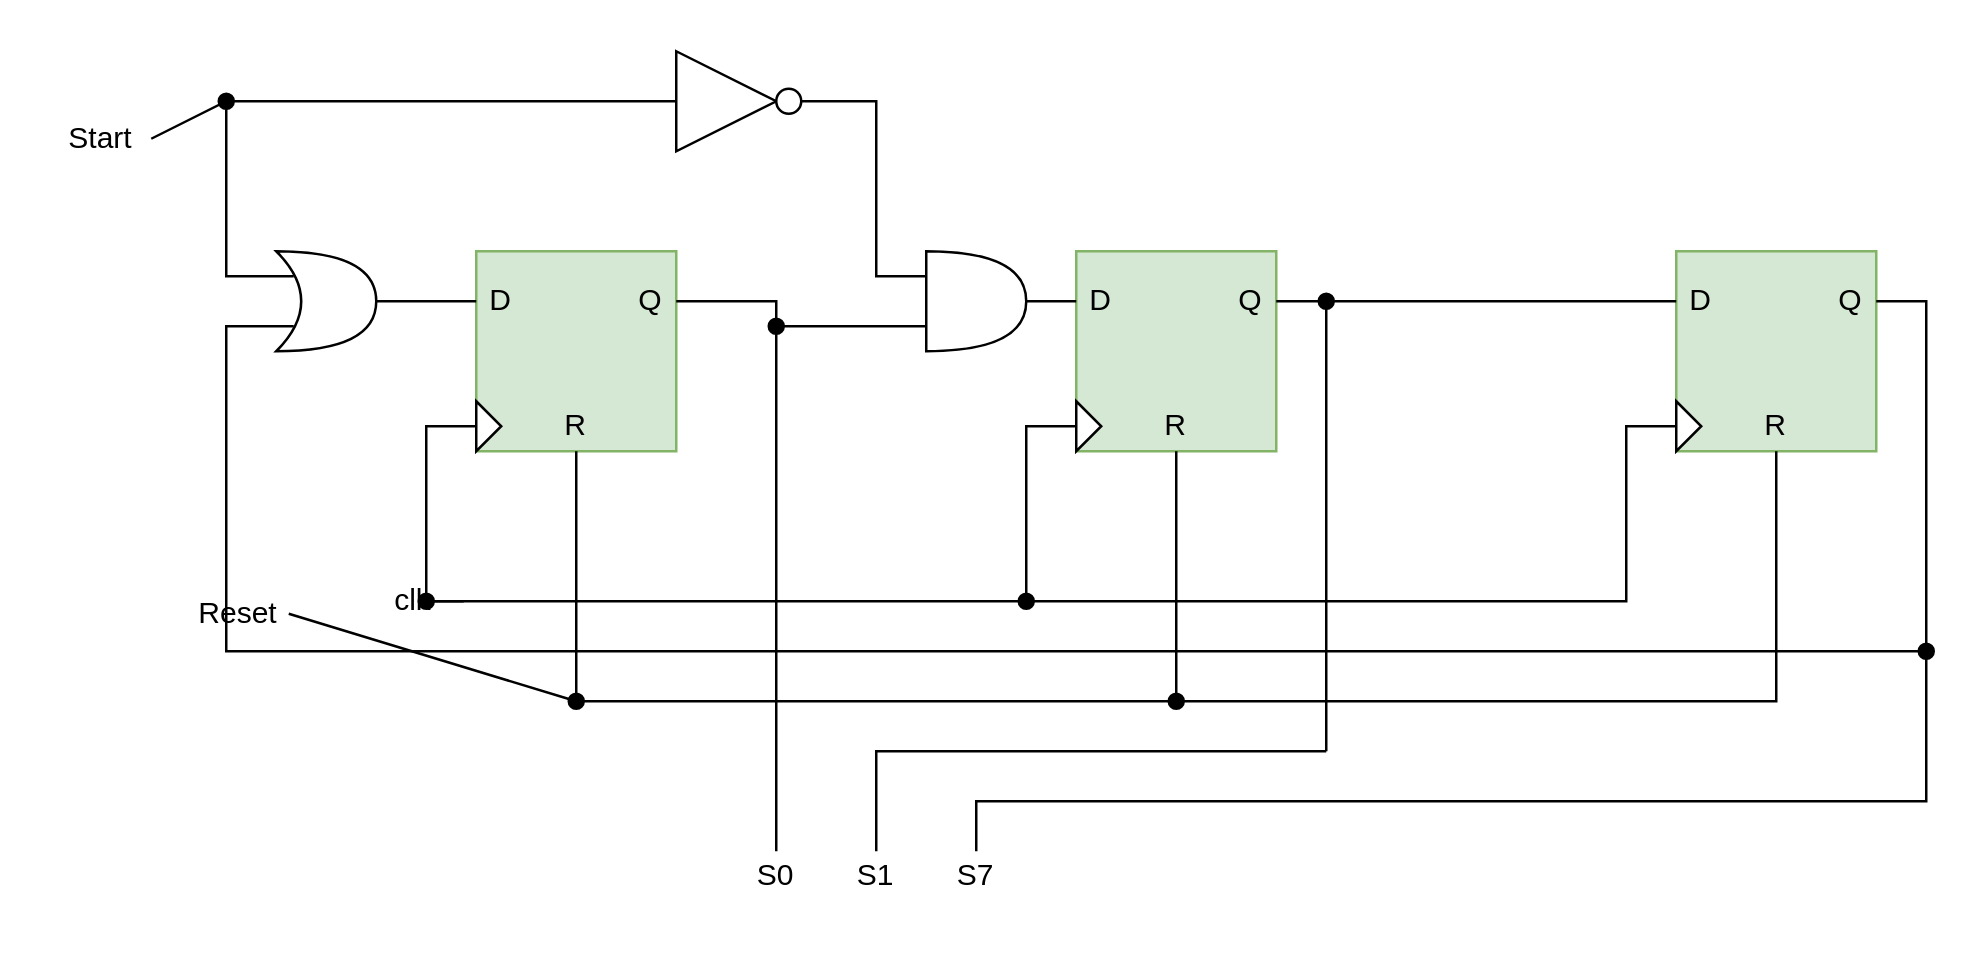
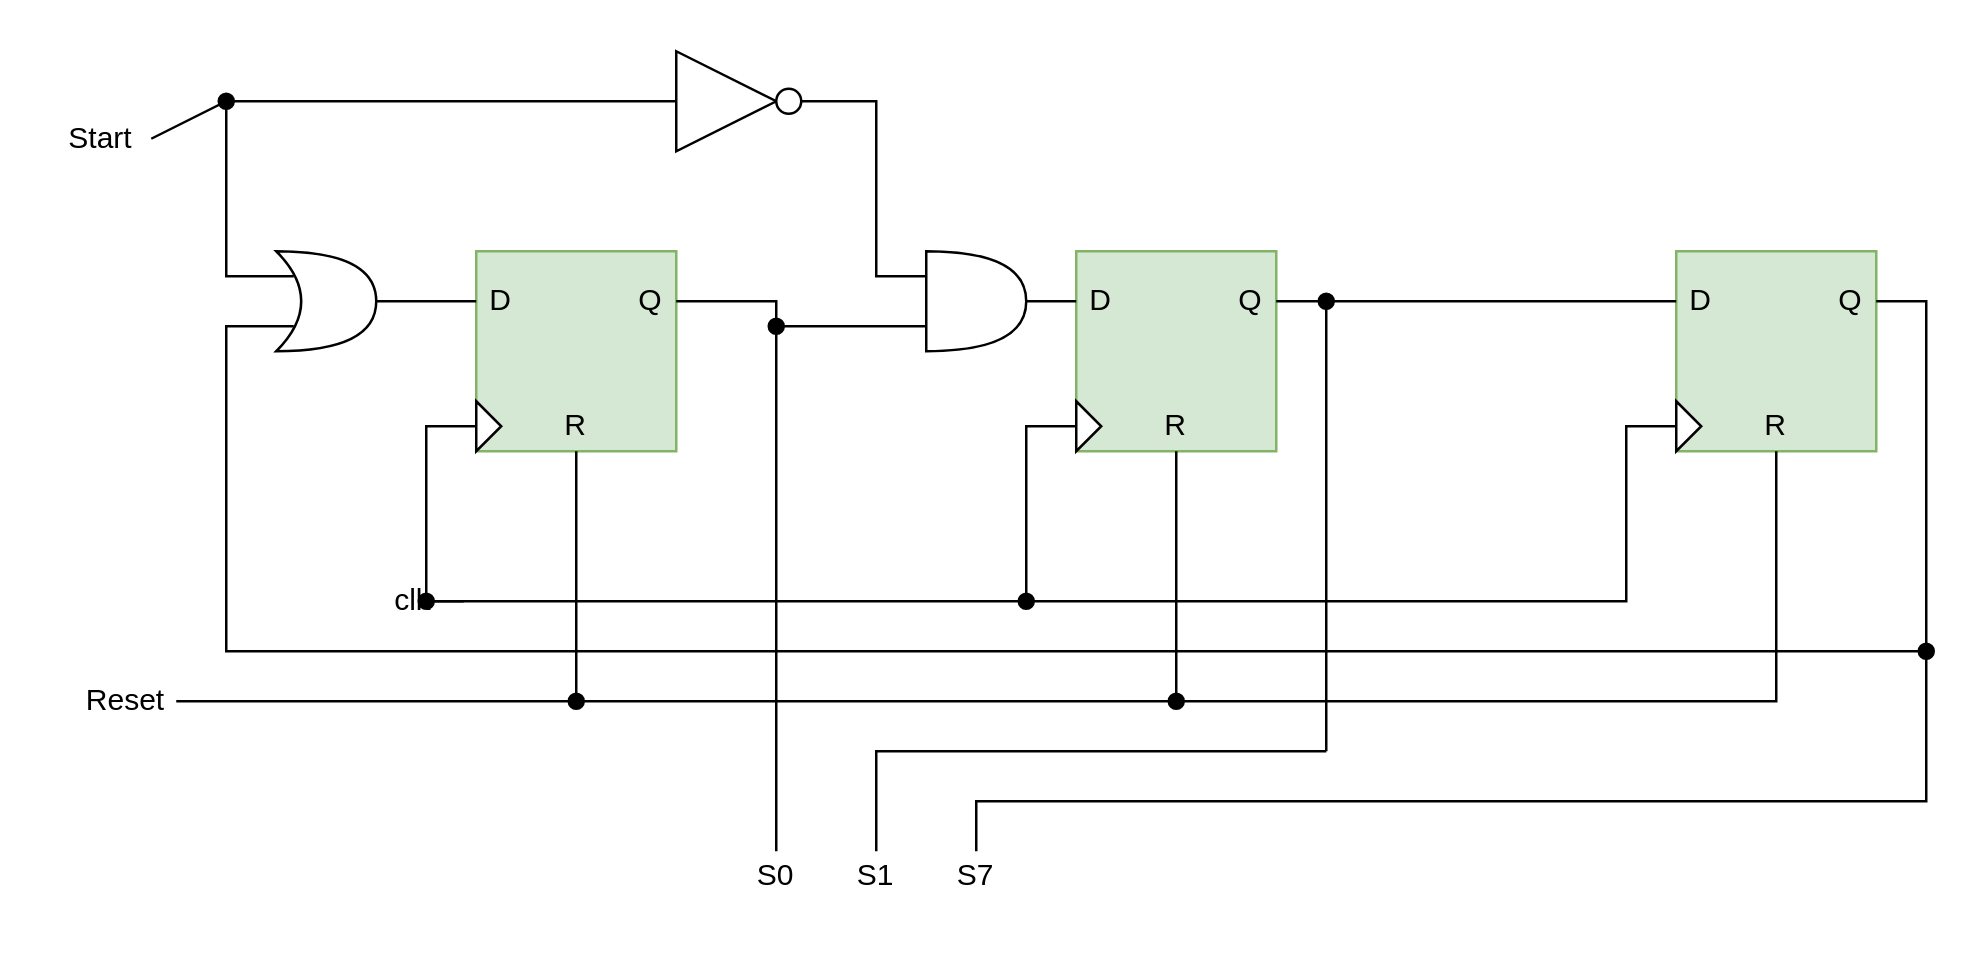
(239, 614) -> (126, 701)
